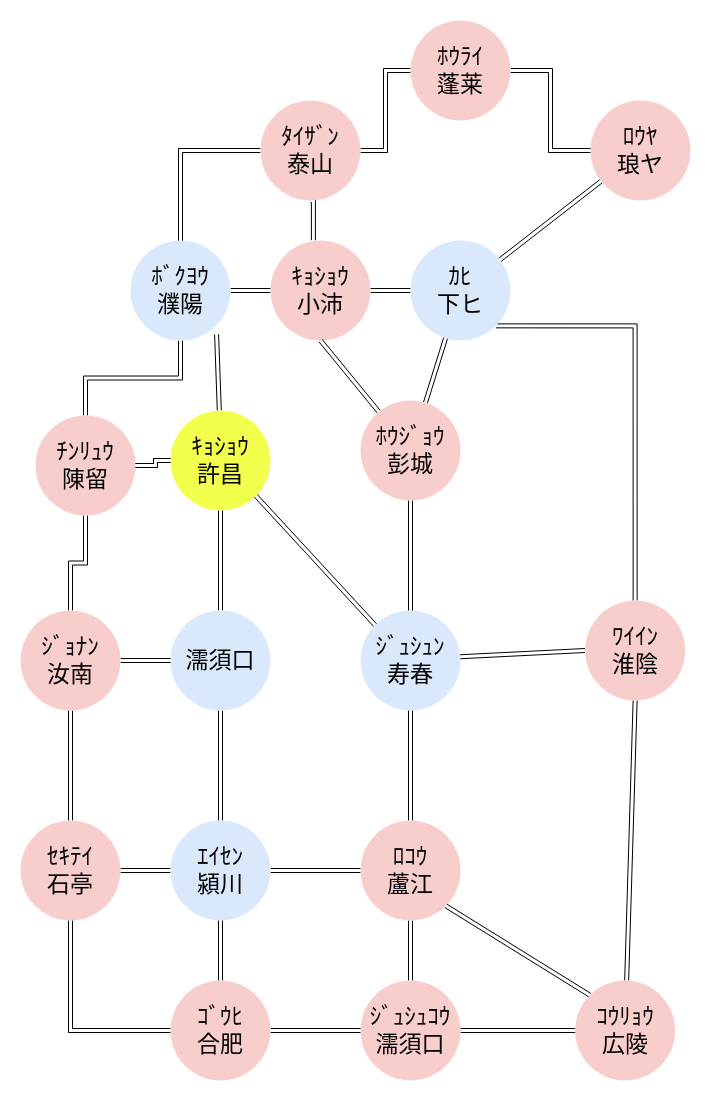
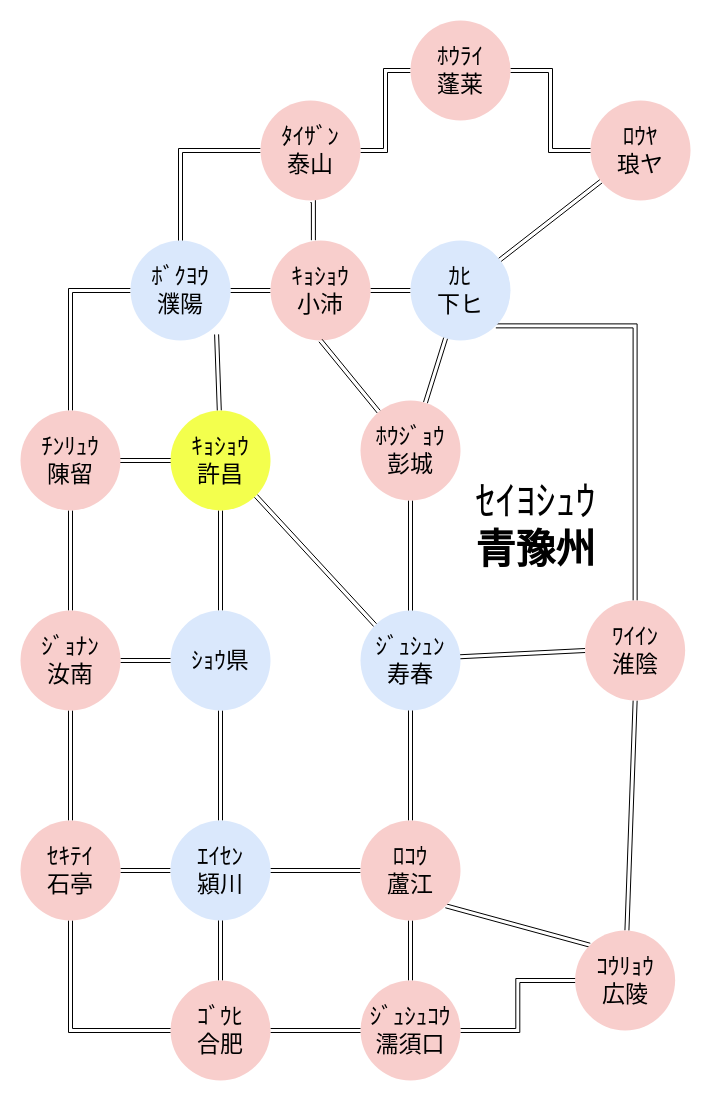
(86, 466) -> (71, 461)
none -> (536, 526)
(221, 661) -> (221, 661)
(625, 1031) -> (625, 981)
